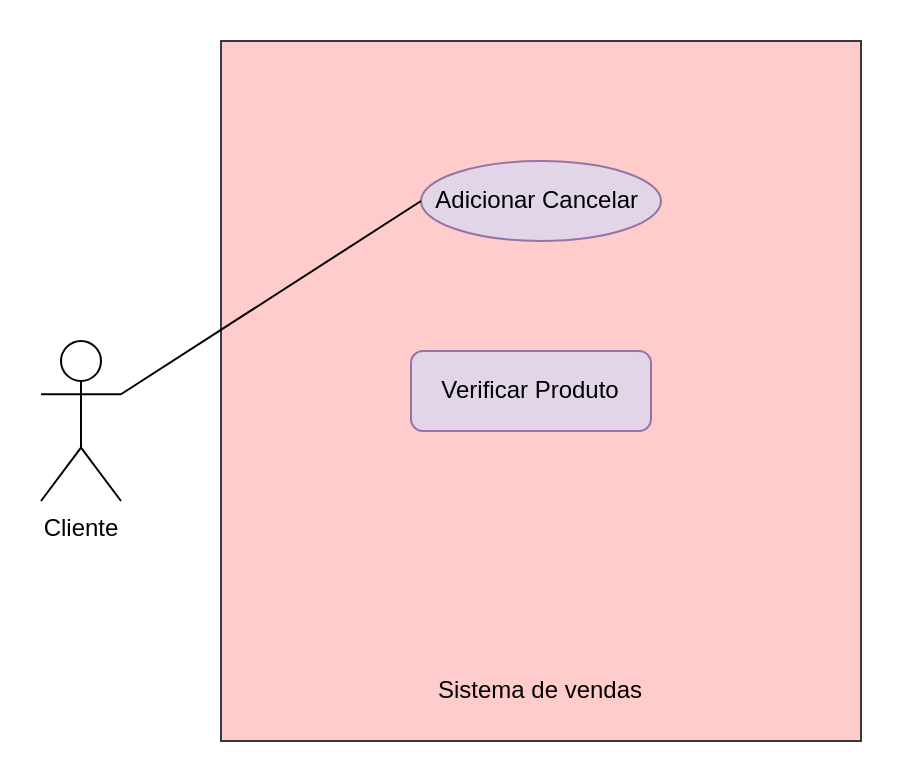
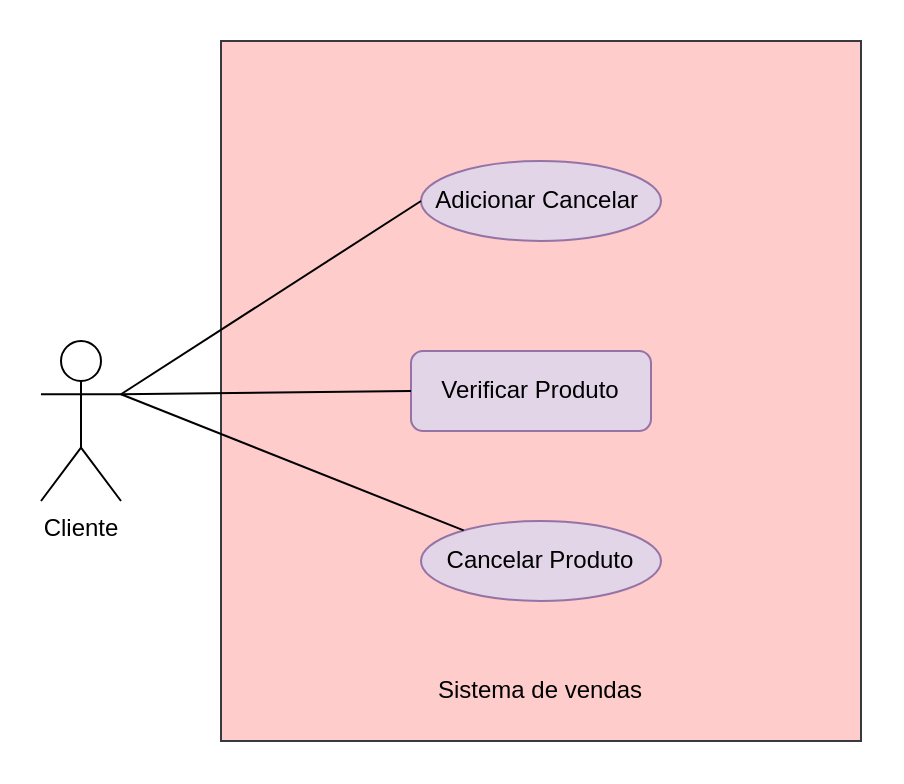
none -> (269, 393)
none -> (295, 463)
none -> (541, 561)
